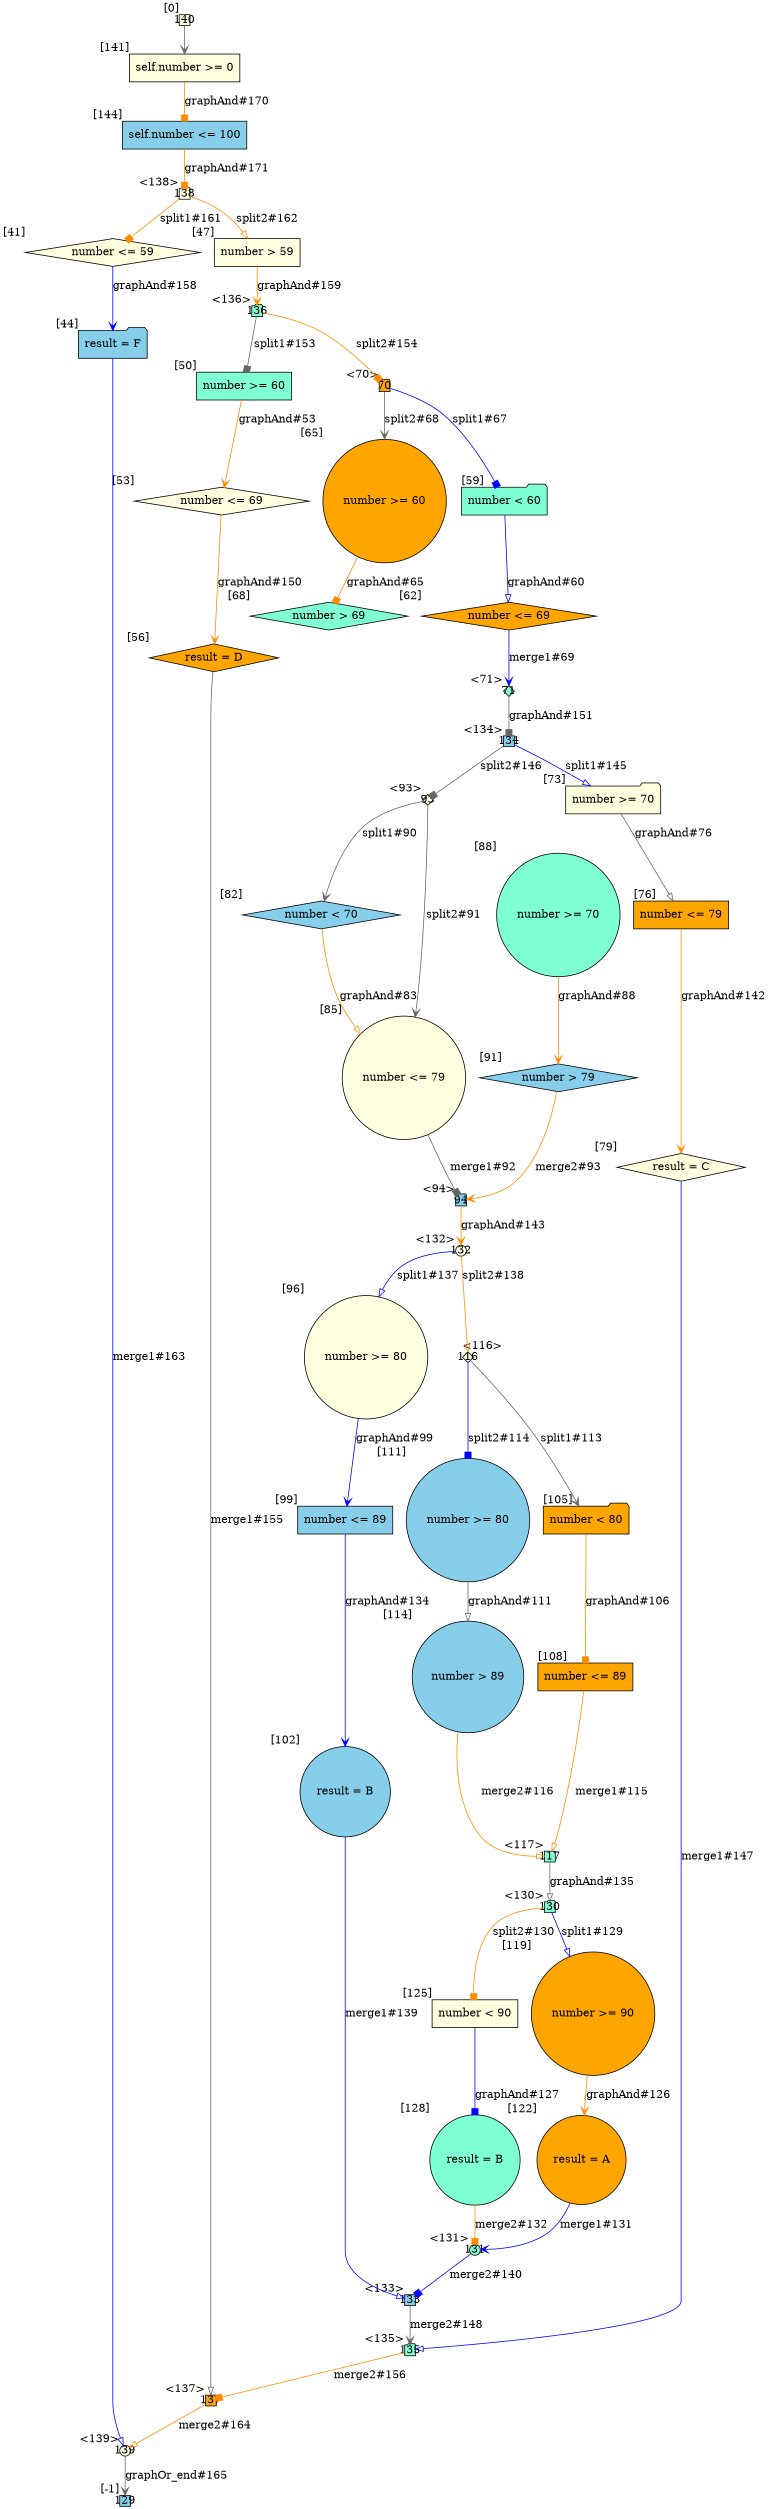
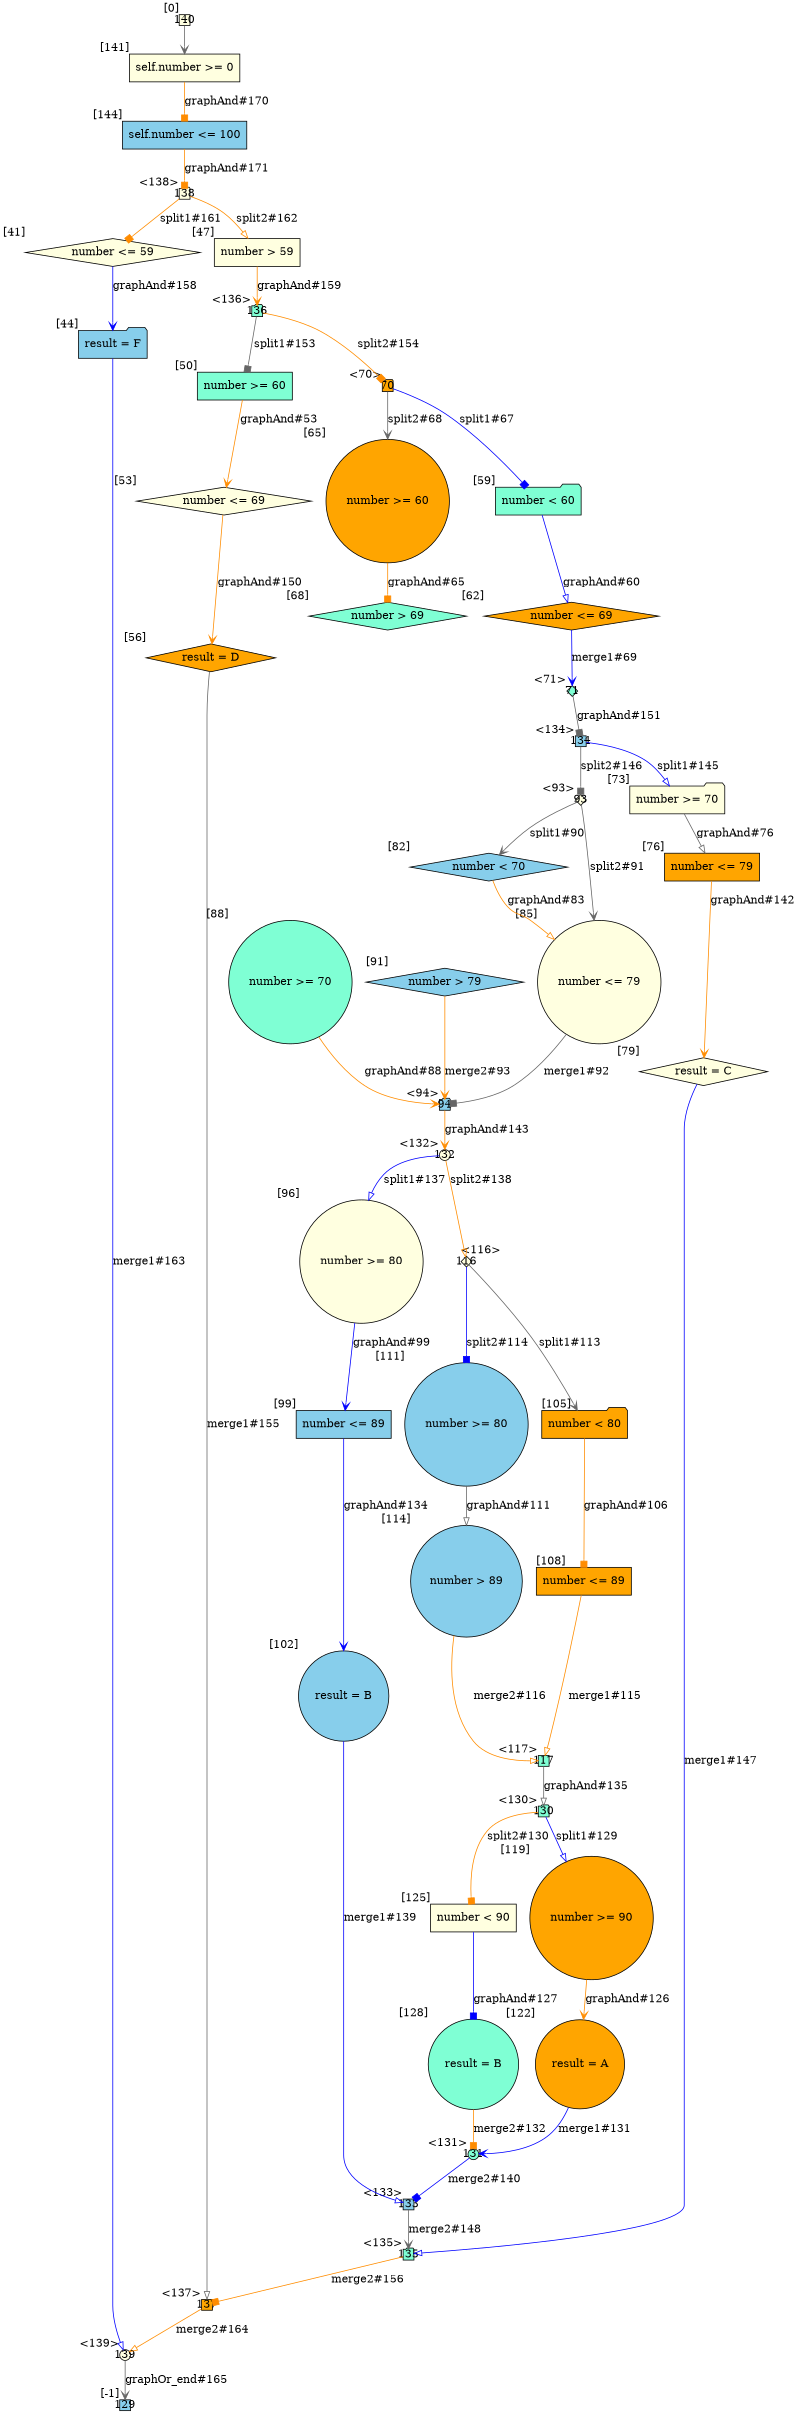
(558, 1016) -> (366, 1086)
